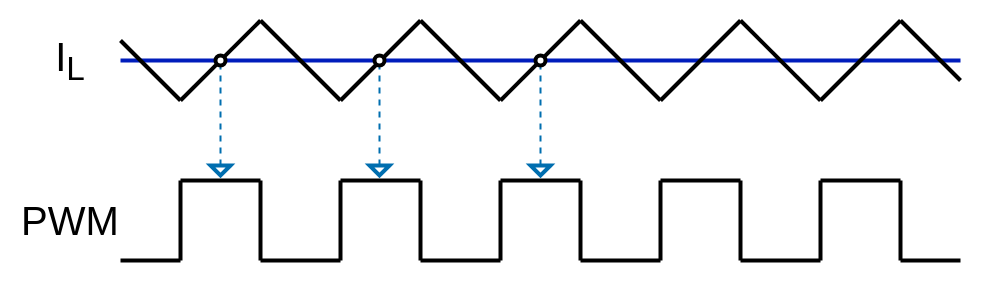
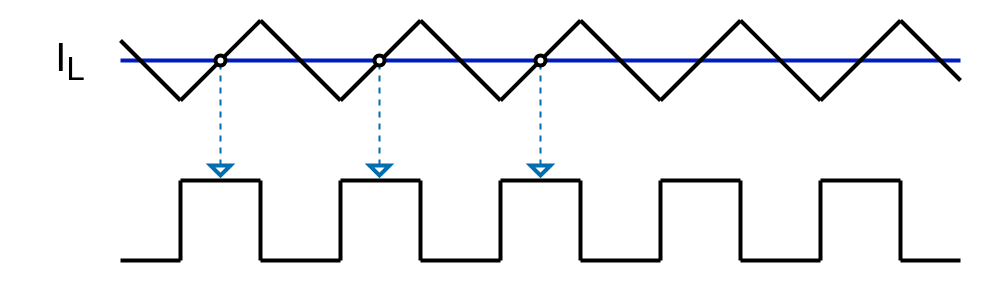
(71, 221) -> none
